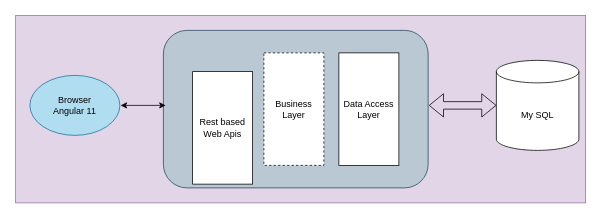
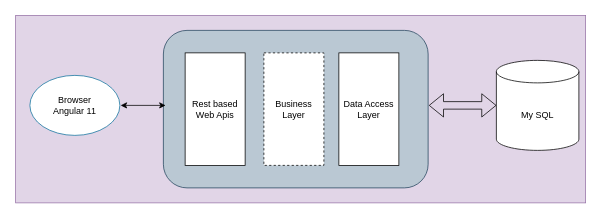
(75, 105) -> (75, 105)
(222, 128) -> (215, 109)
